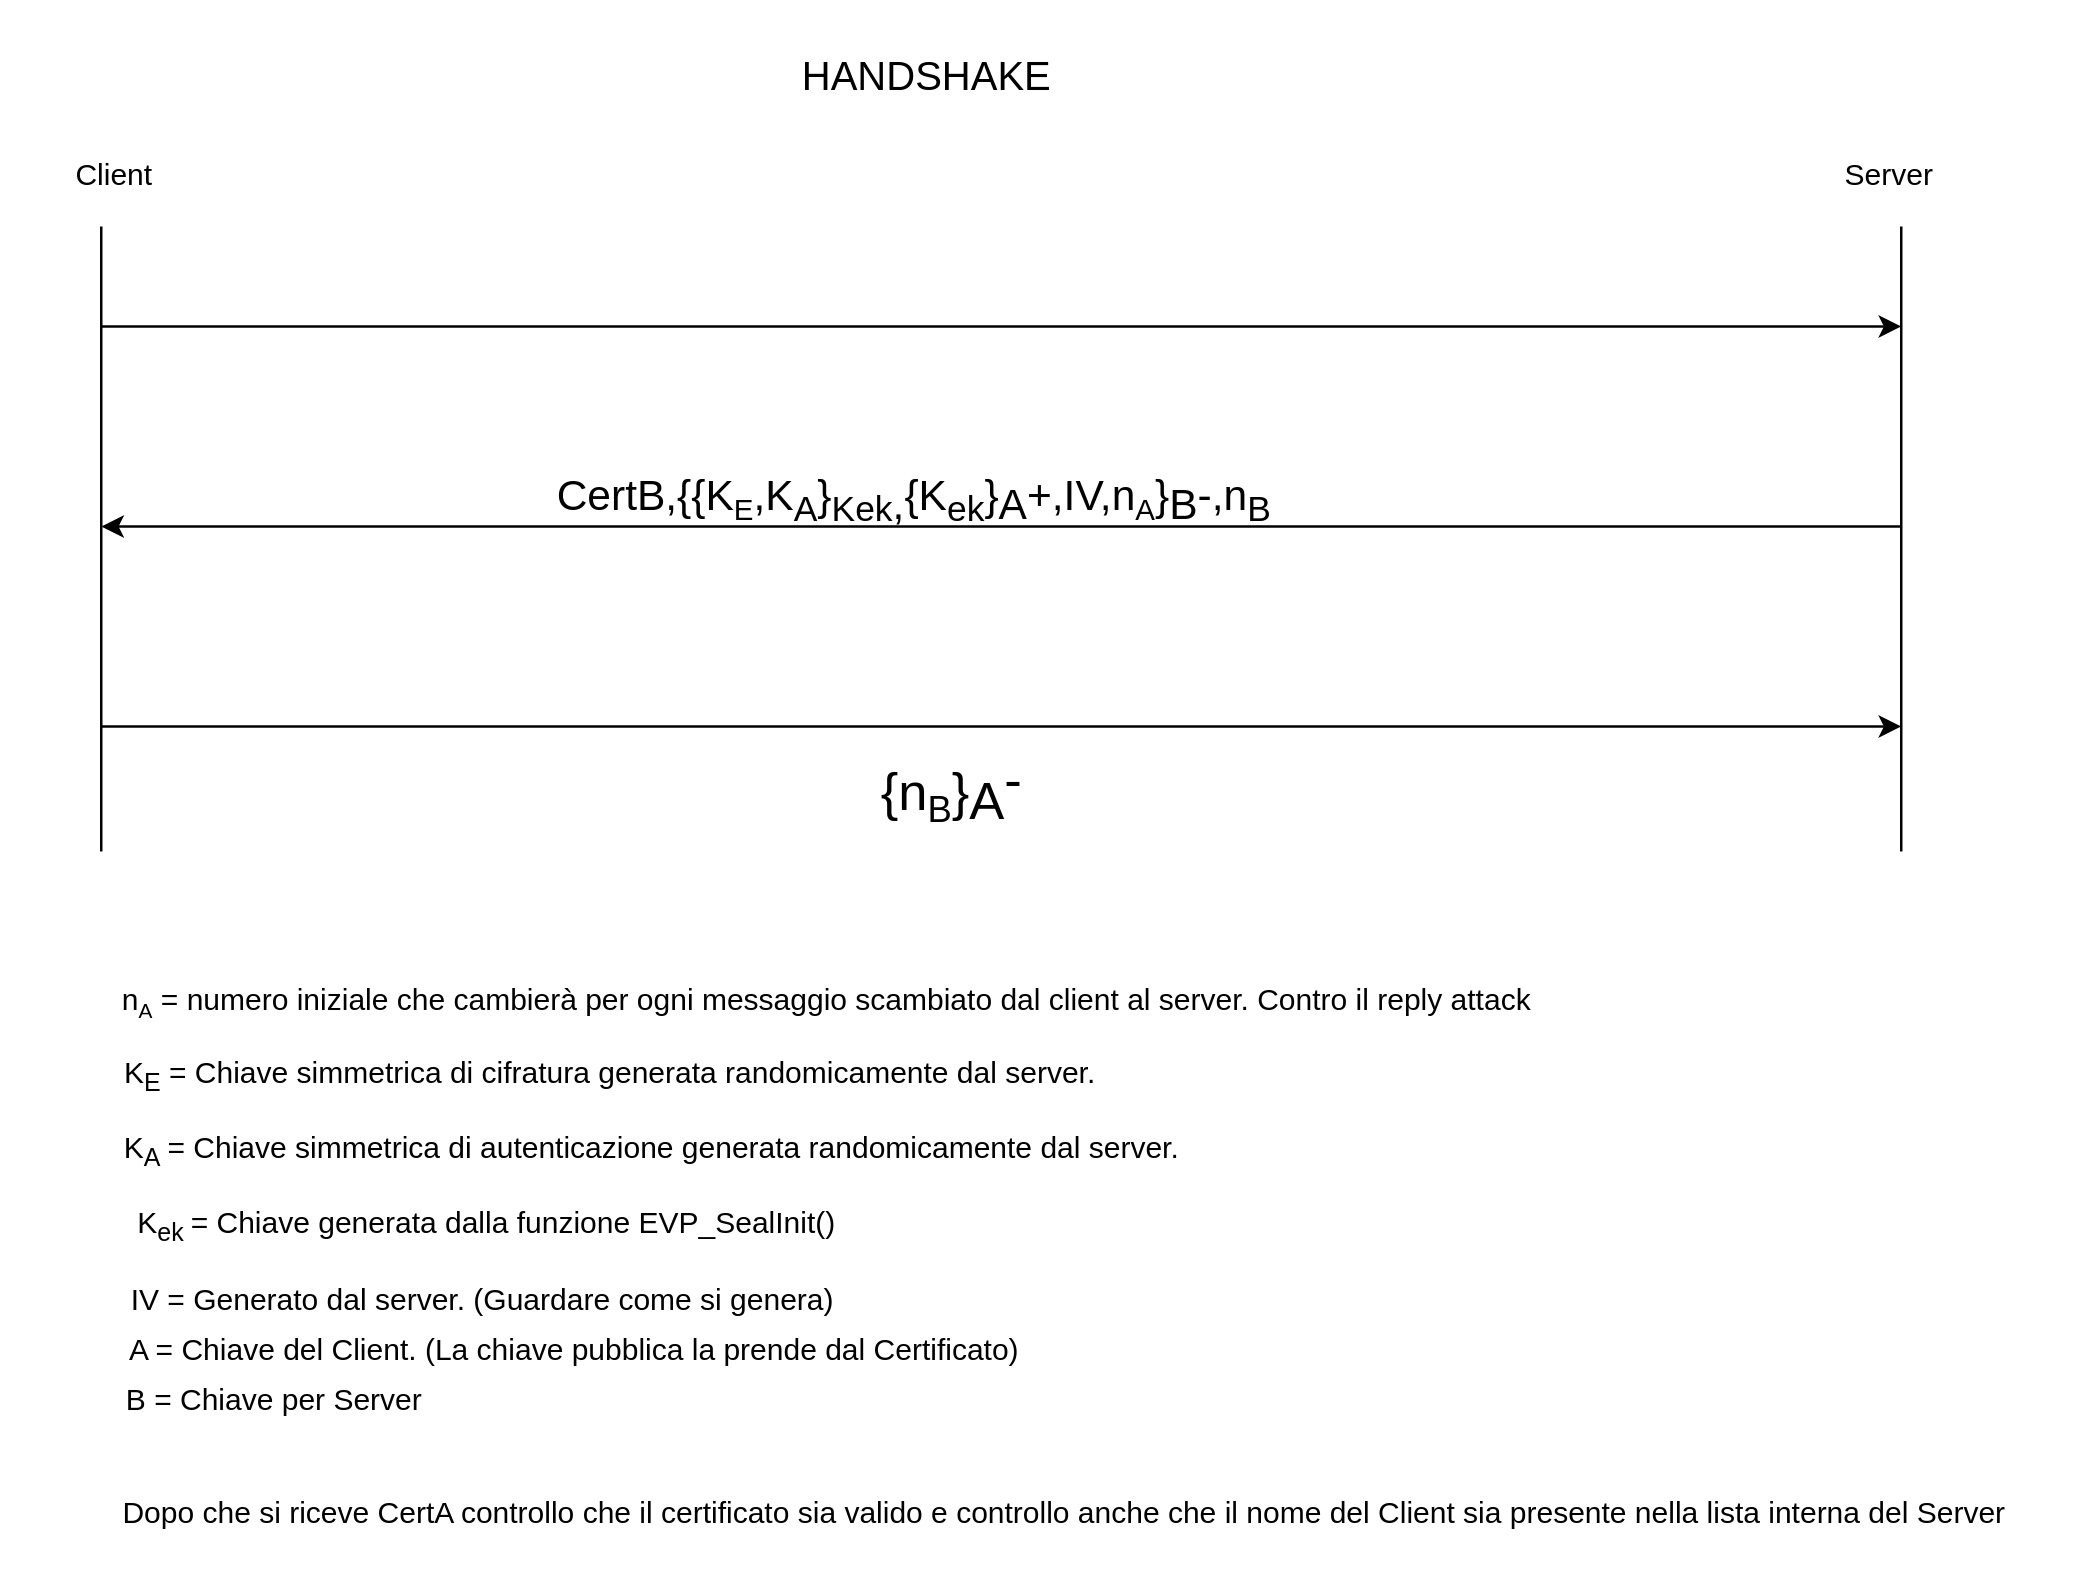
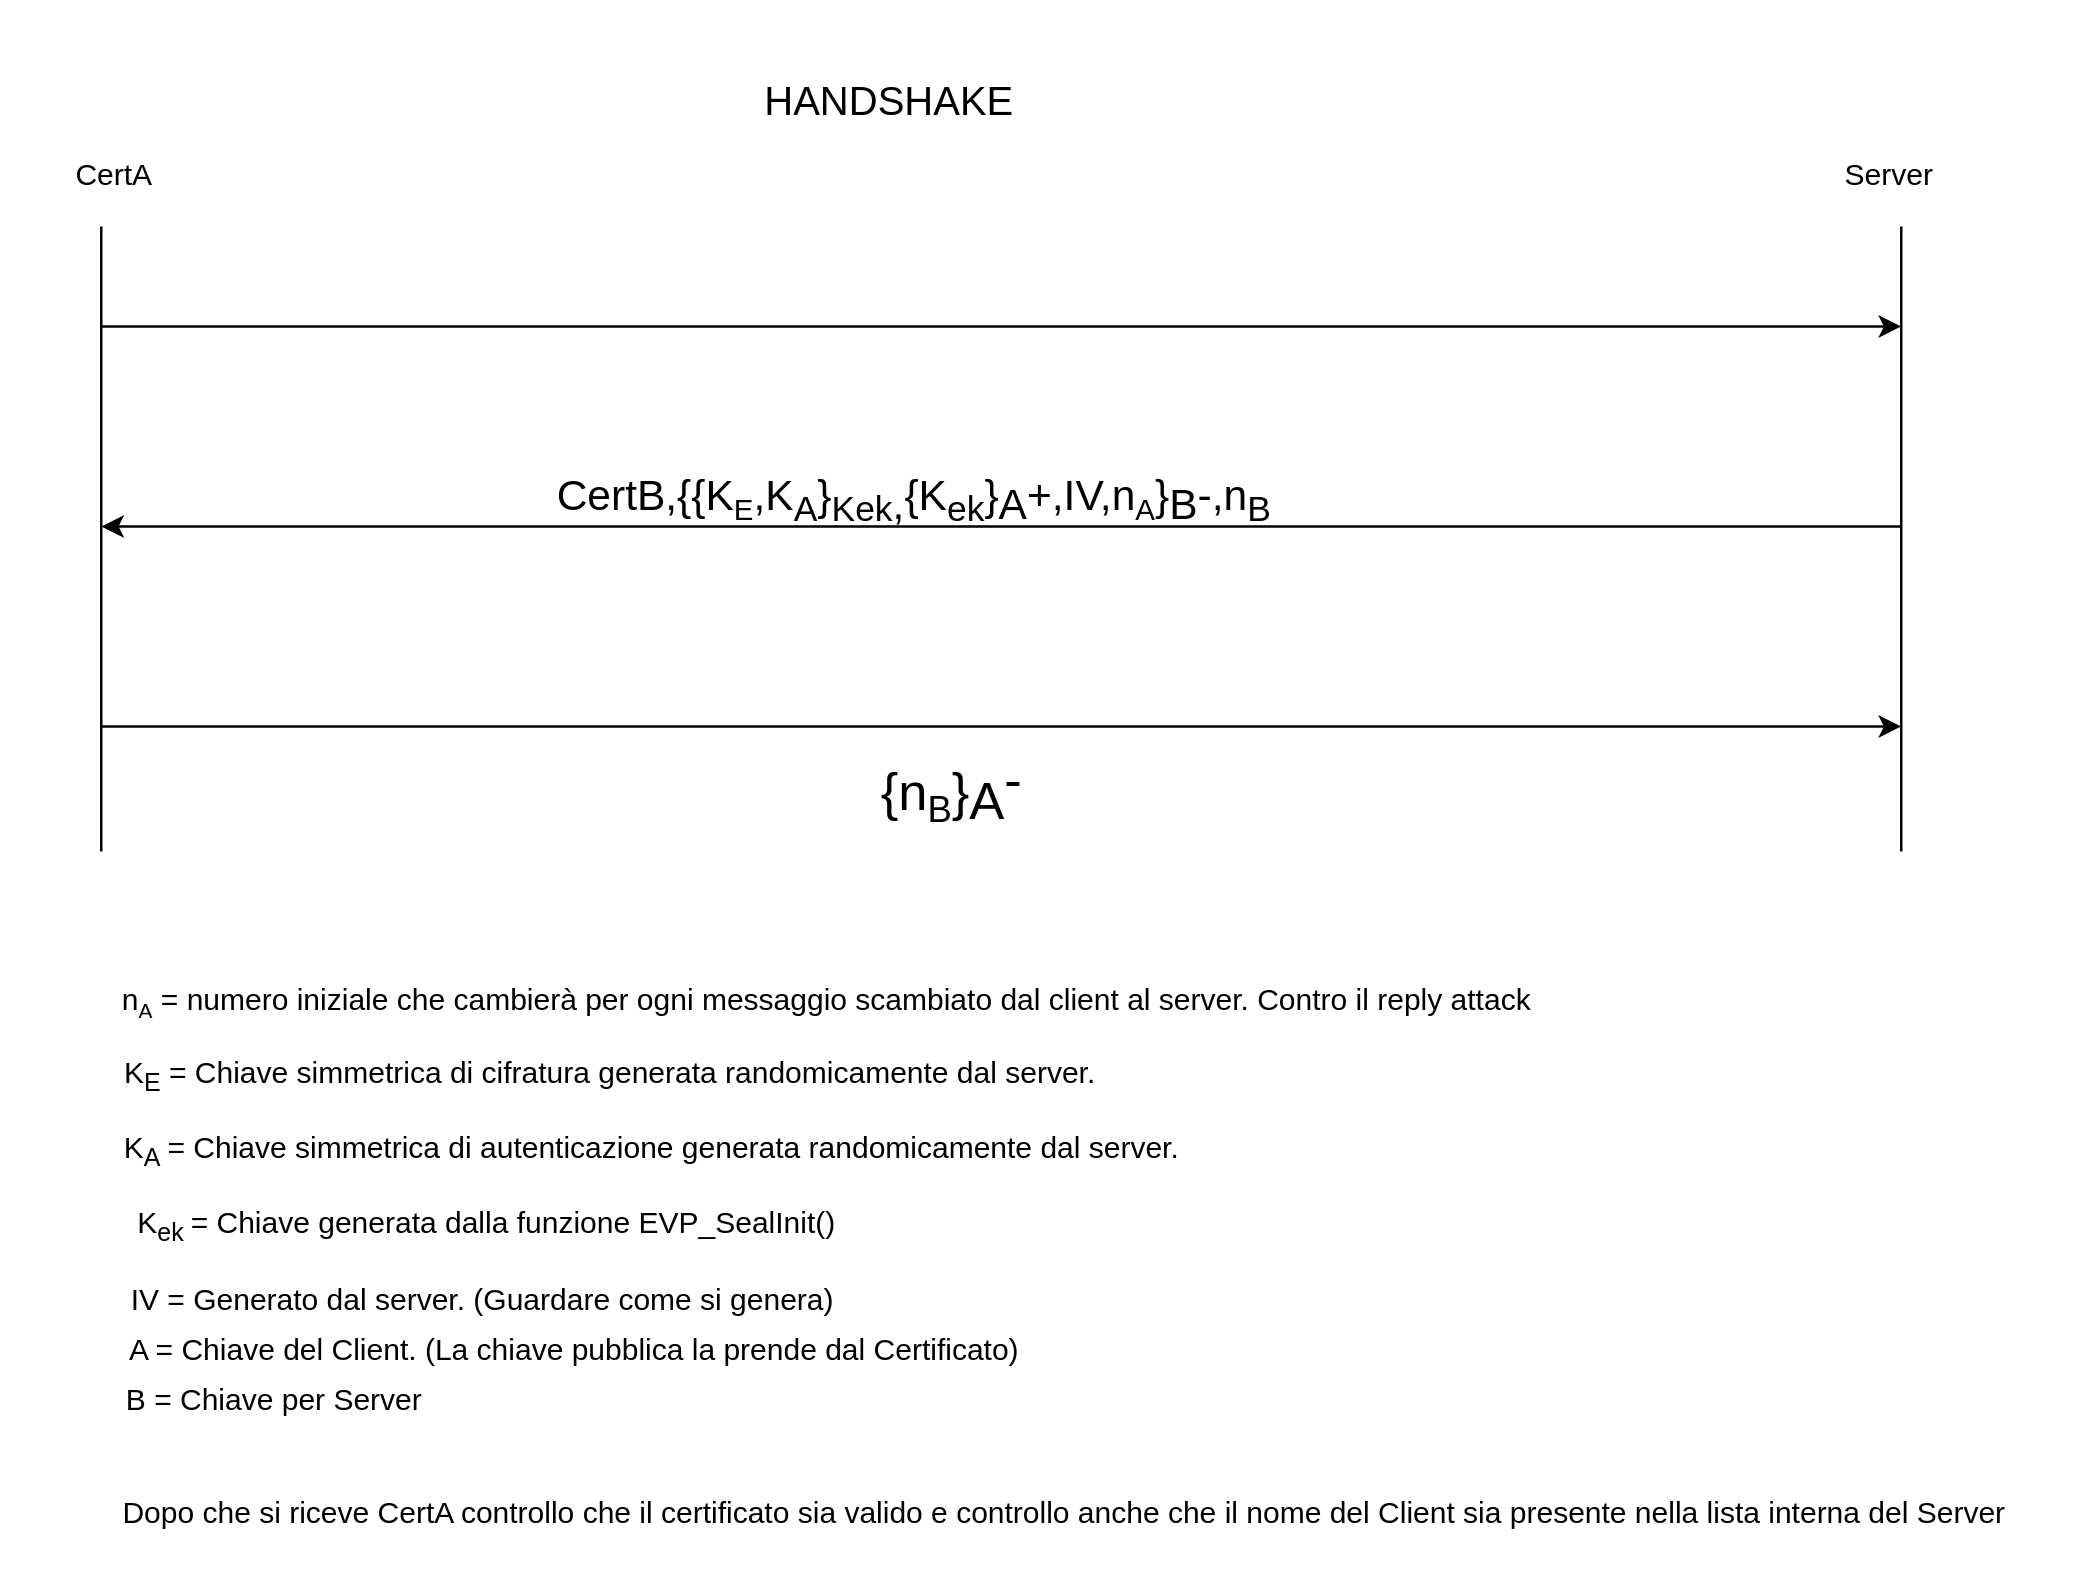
(926, 76) -> (889, 101)
(115, 176) -> (115, 176)
